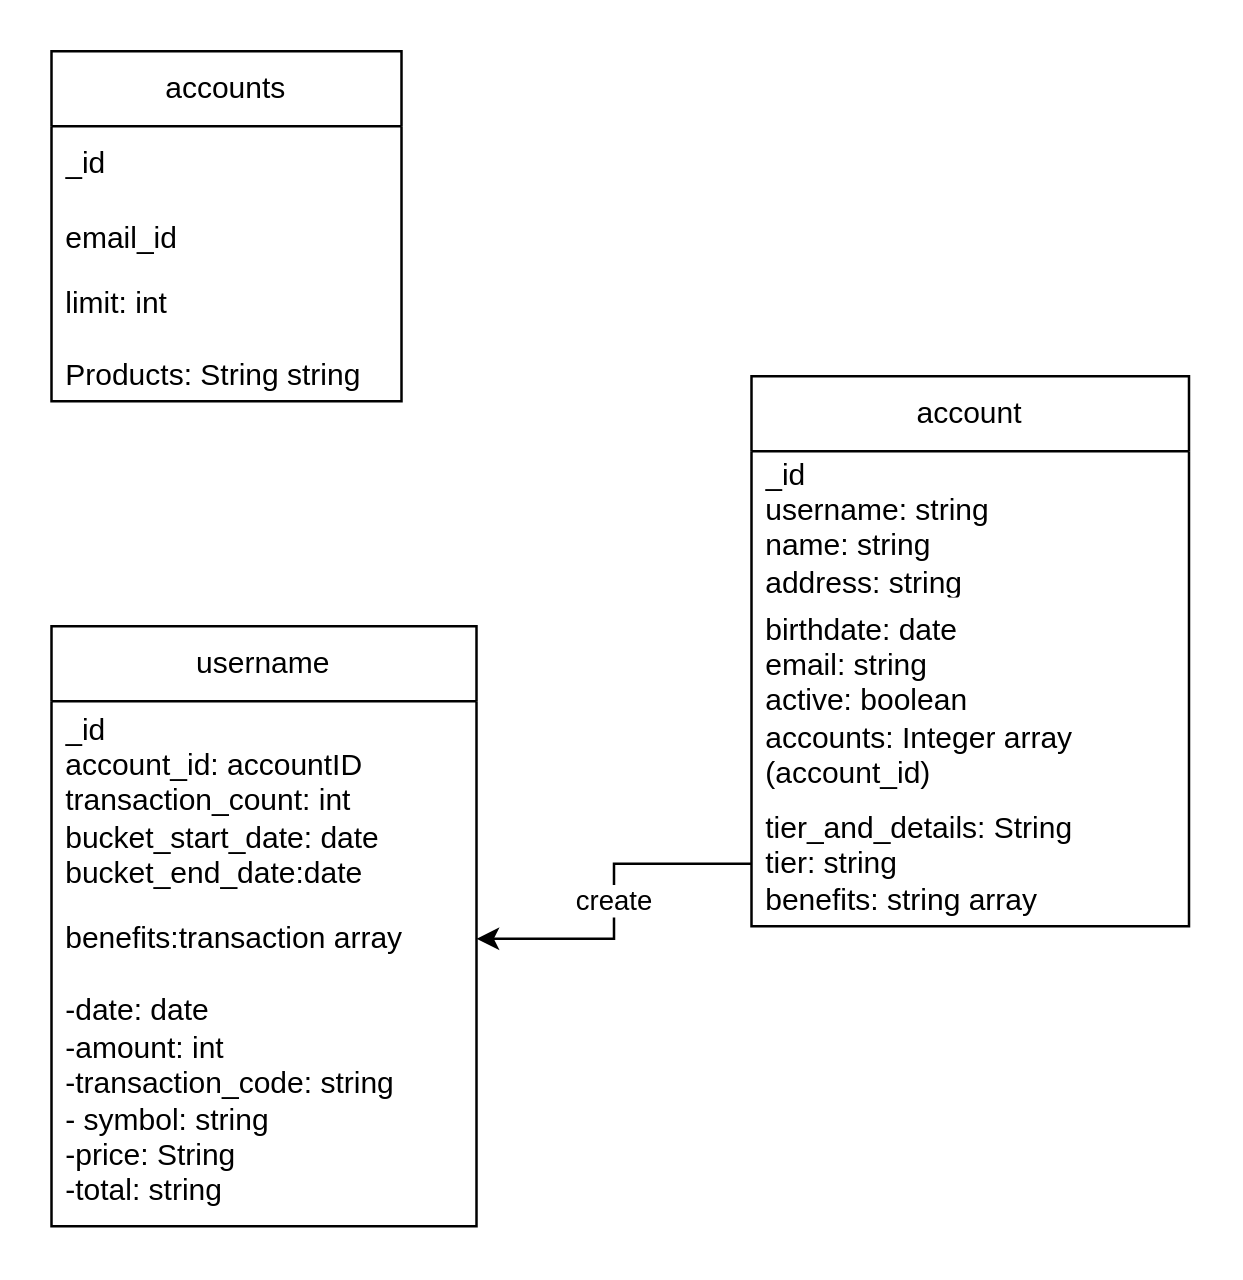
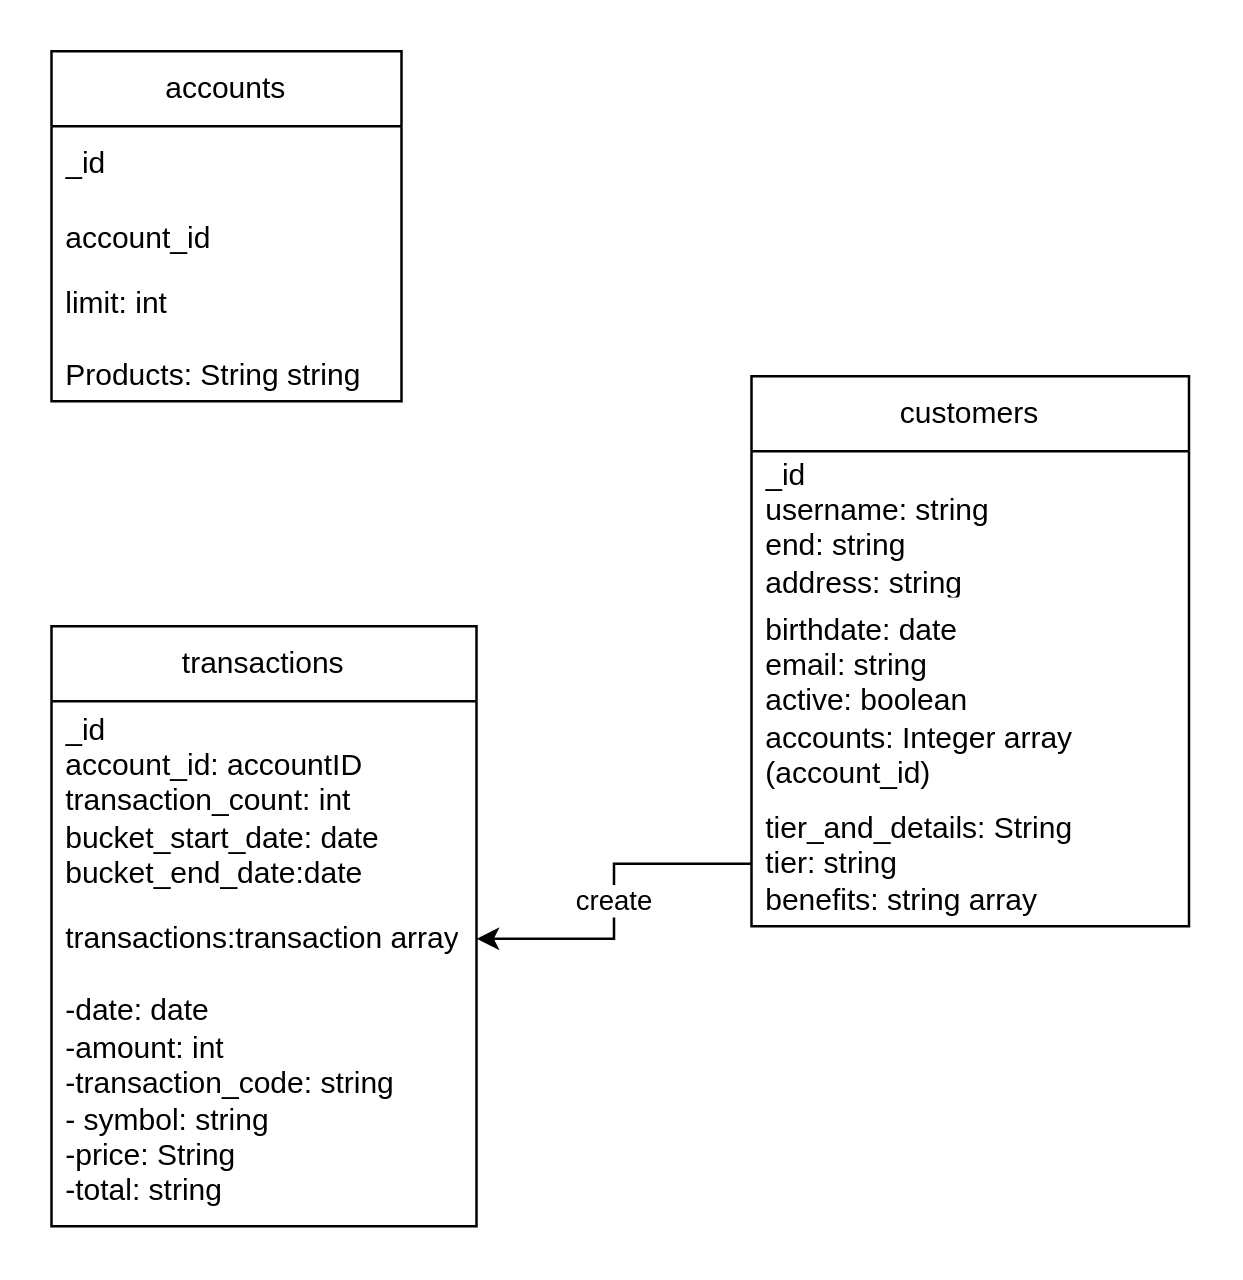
(122, 239) -> (146, 239)
(970, 414) -> (970, 414)
(889, 526) -> (889, 526)
(264, 664) -> (264, 664)
(266, 939) -> (266, 939)
